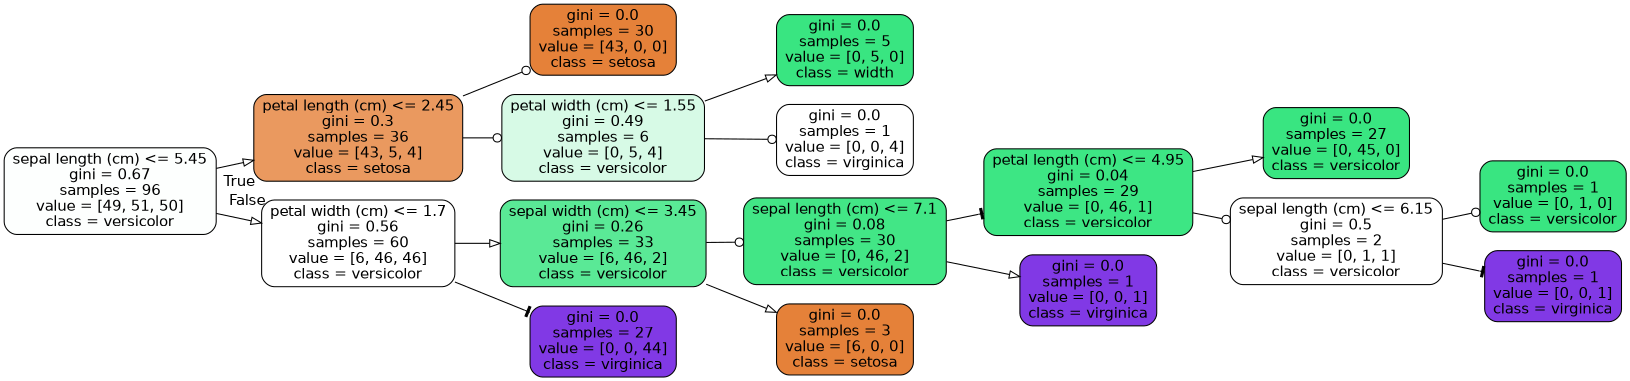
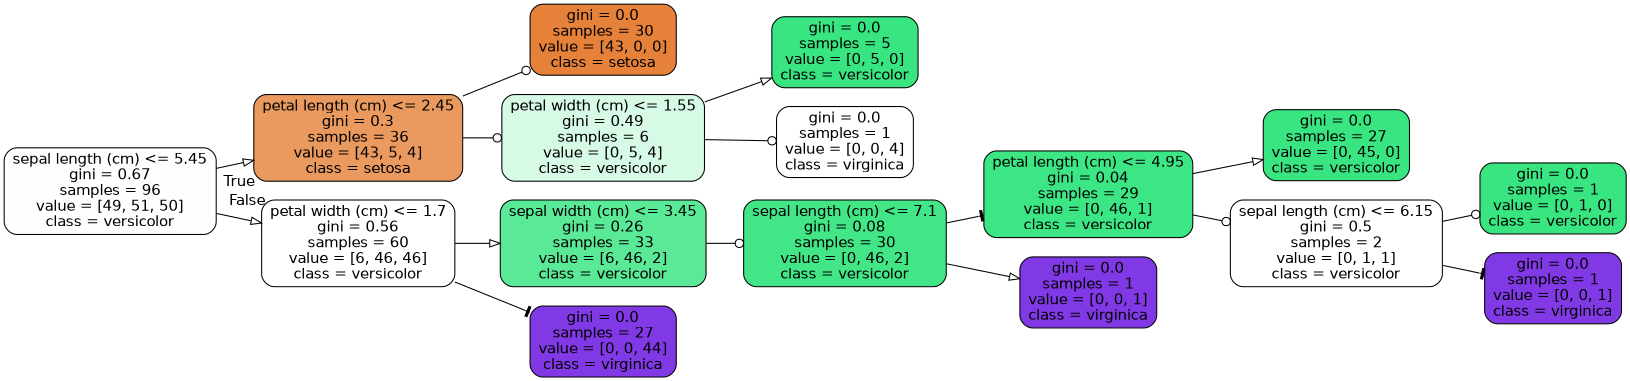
(845, 50) -> (845, 52)
(845, 339) -> none
